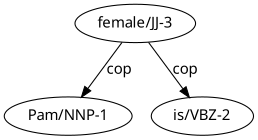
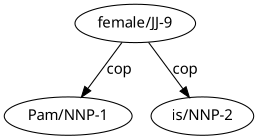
(135, 23) -> (135, 23)
(202, 116) -> (202, 116)
